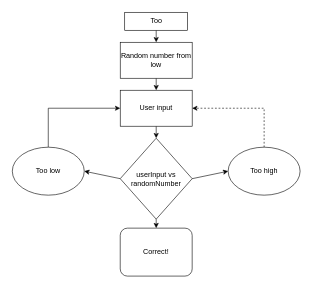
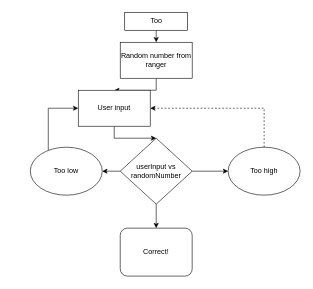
(156, 60) -> (156, 60)
(156, 108) -> (114, 108)
(48, 171) -> (66, 171)
(156, 179) -> (156, 171)
